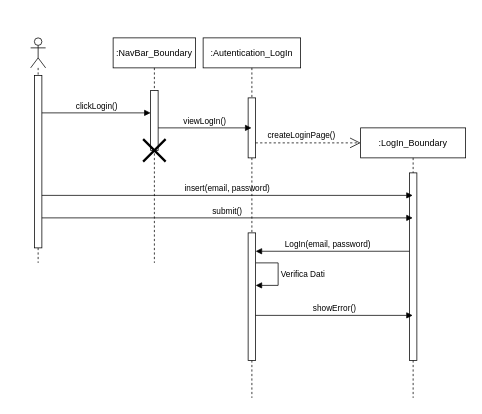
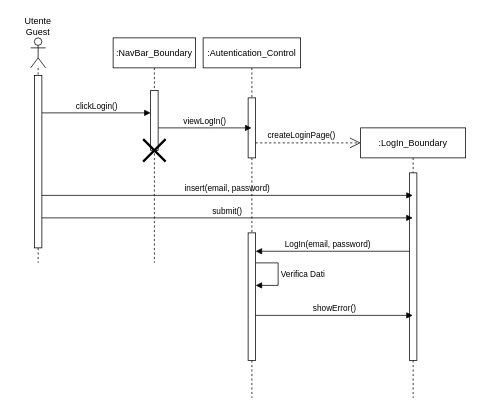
none -> (38, 27)
(252, 53) -> (252, 53)
